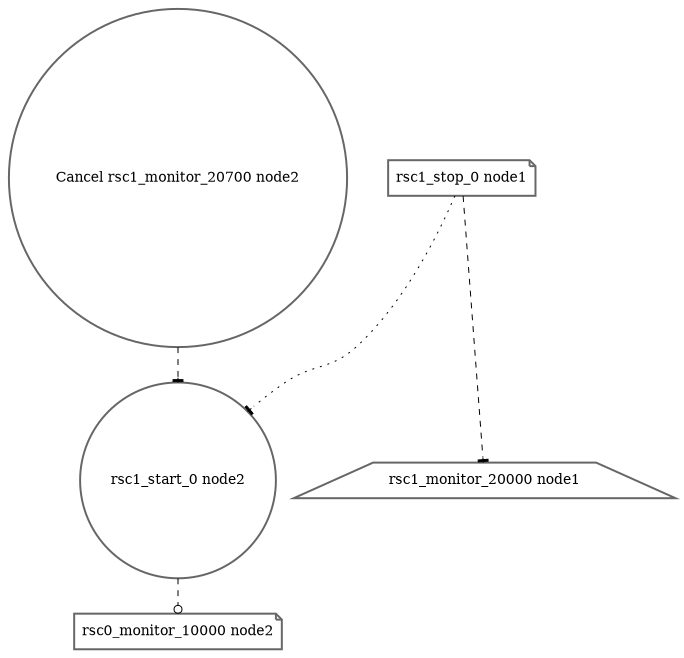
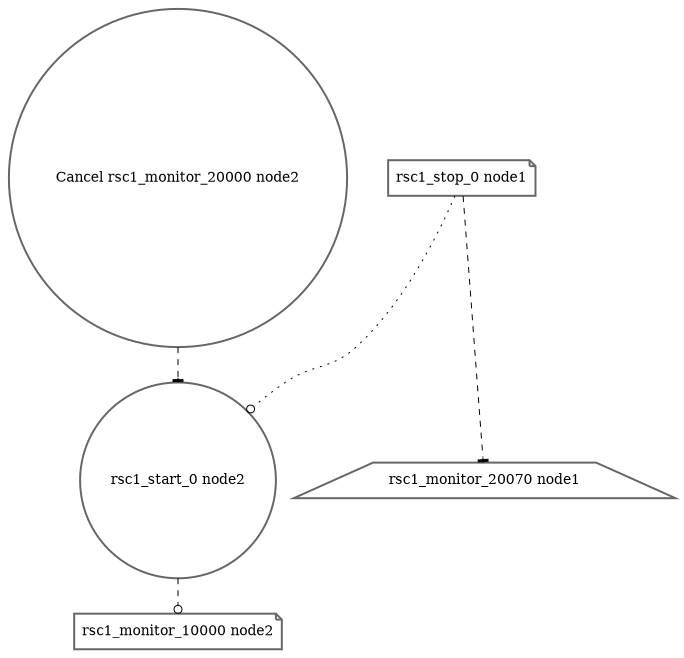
(178, 178) -> (178, 178)
(378, 324) -> (378, 324)
(485, 480) -> (485, 480)
(178, 631) -> (178, 631)
